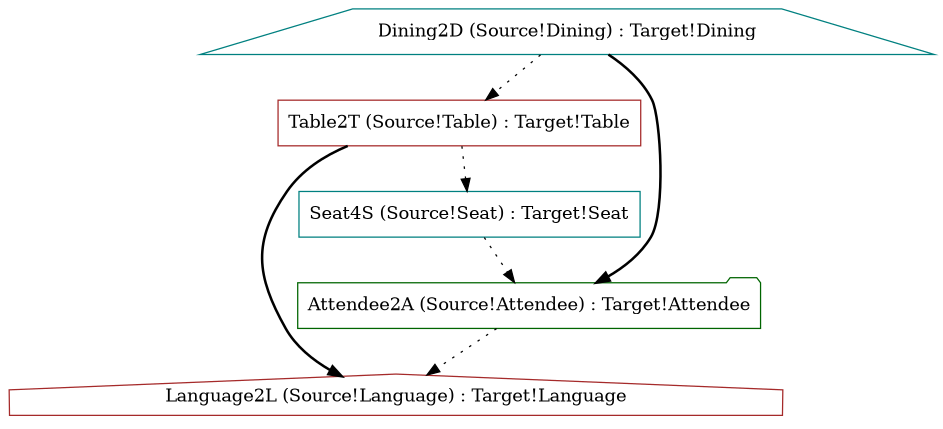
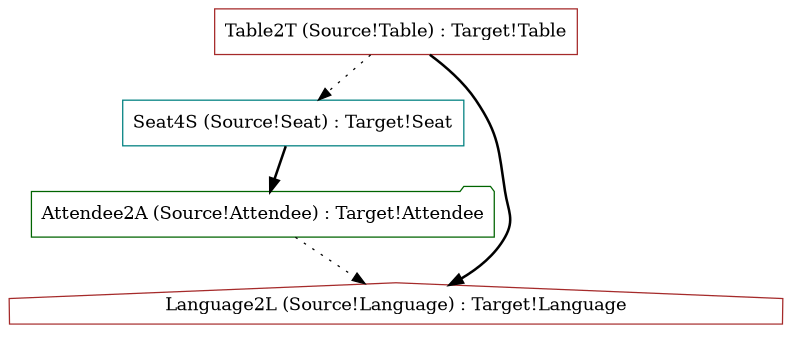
(567, 32) -> none
(496, 255) -> (280, 163)
